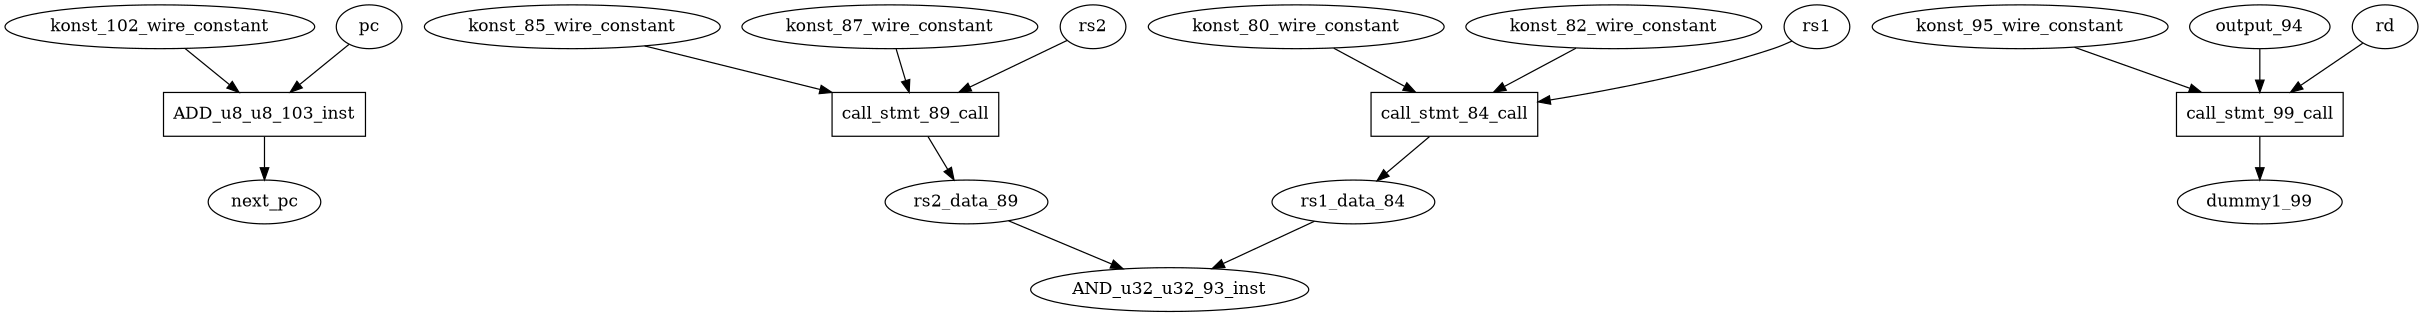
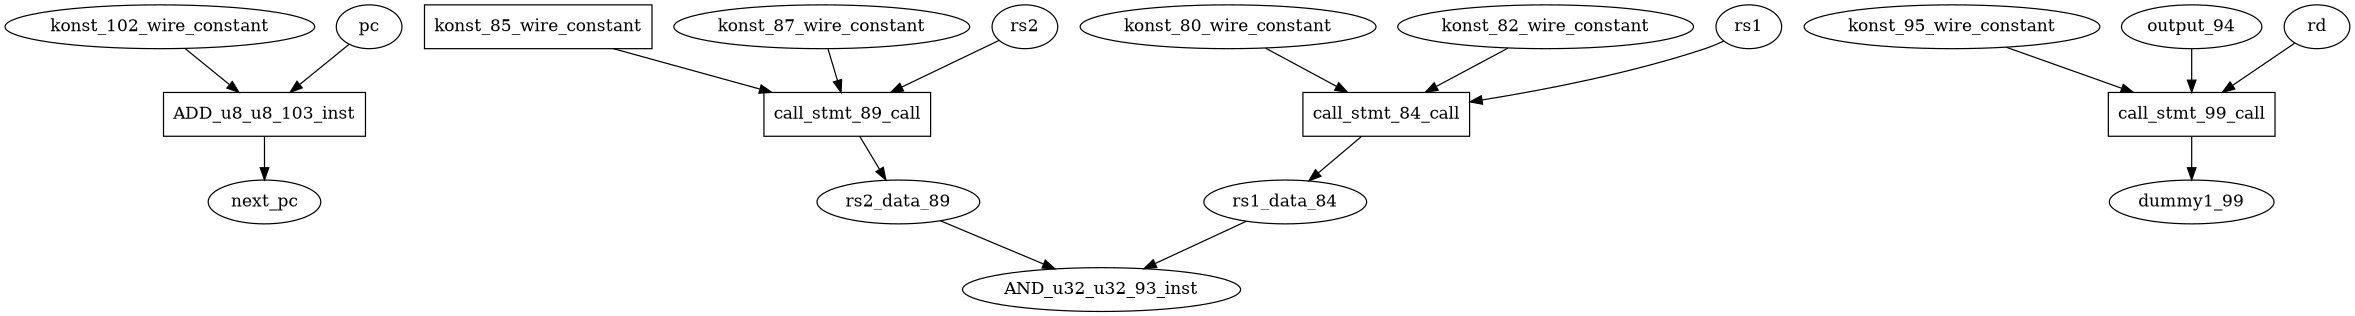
(572, 27) -> (538, 27)
